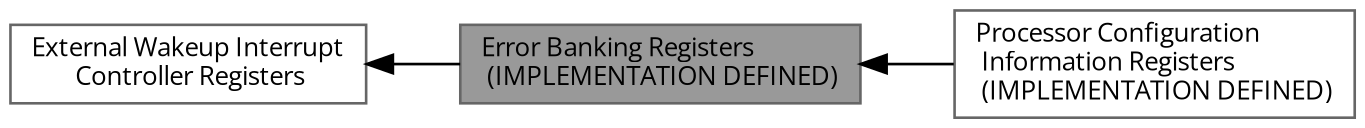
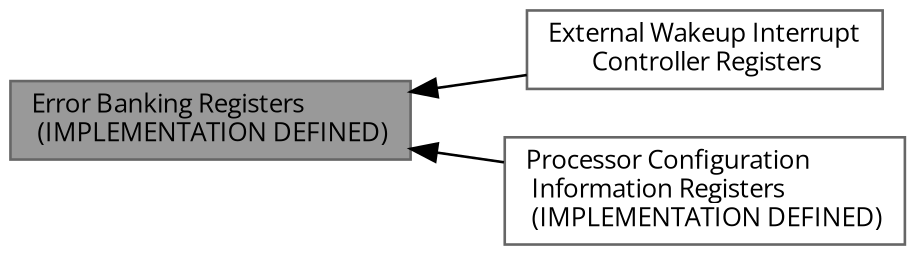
(427, 64) -> (482, 81)
